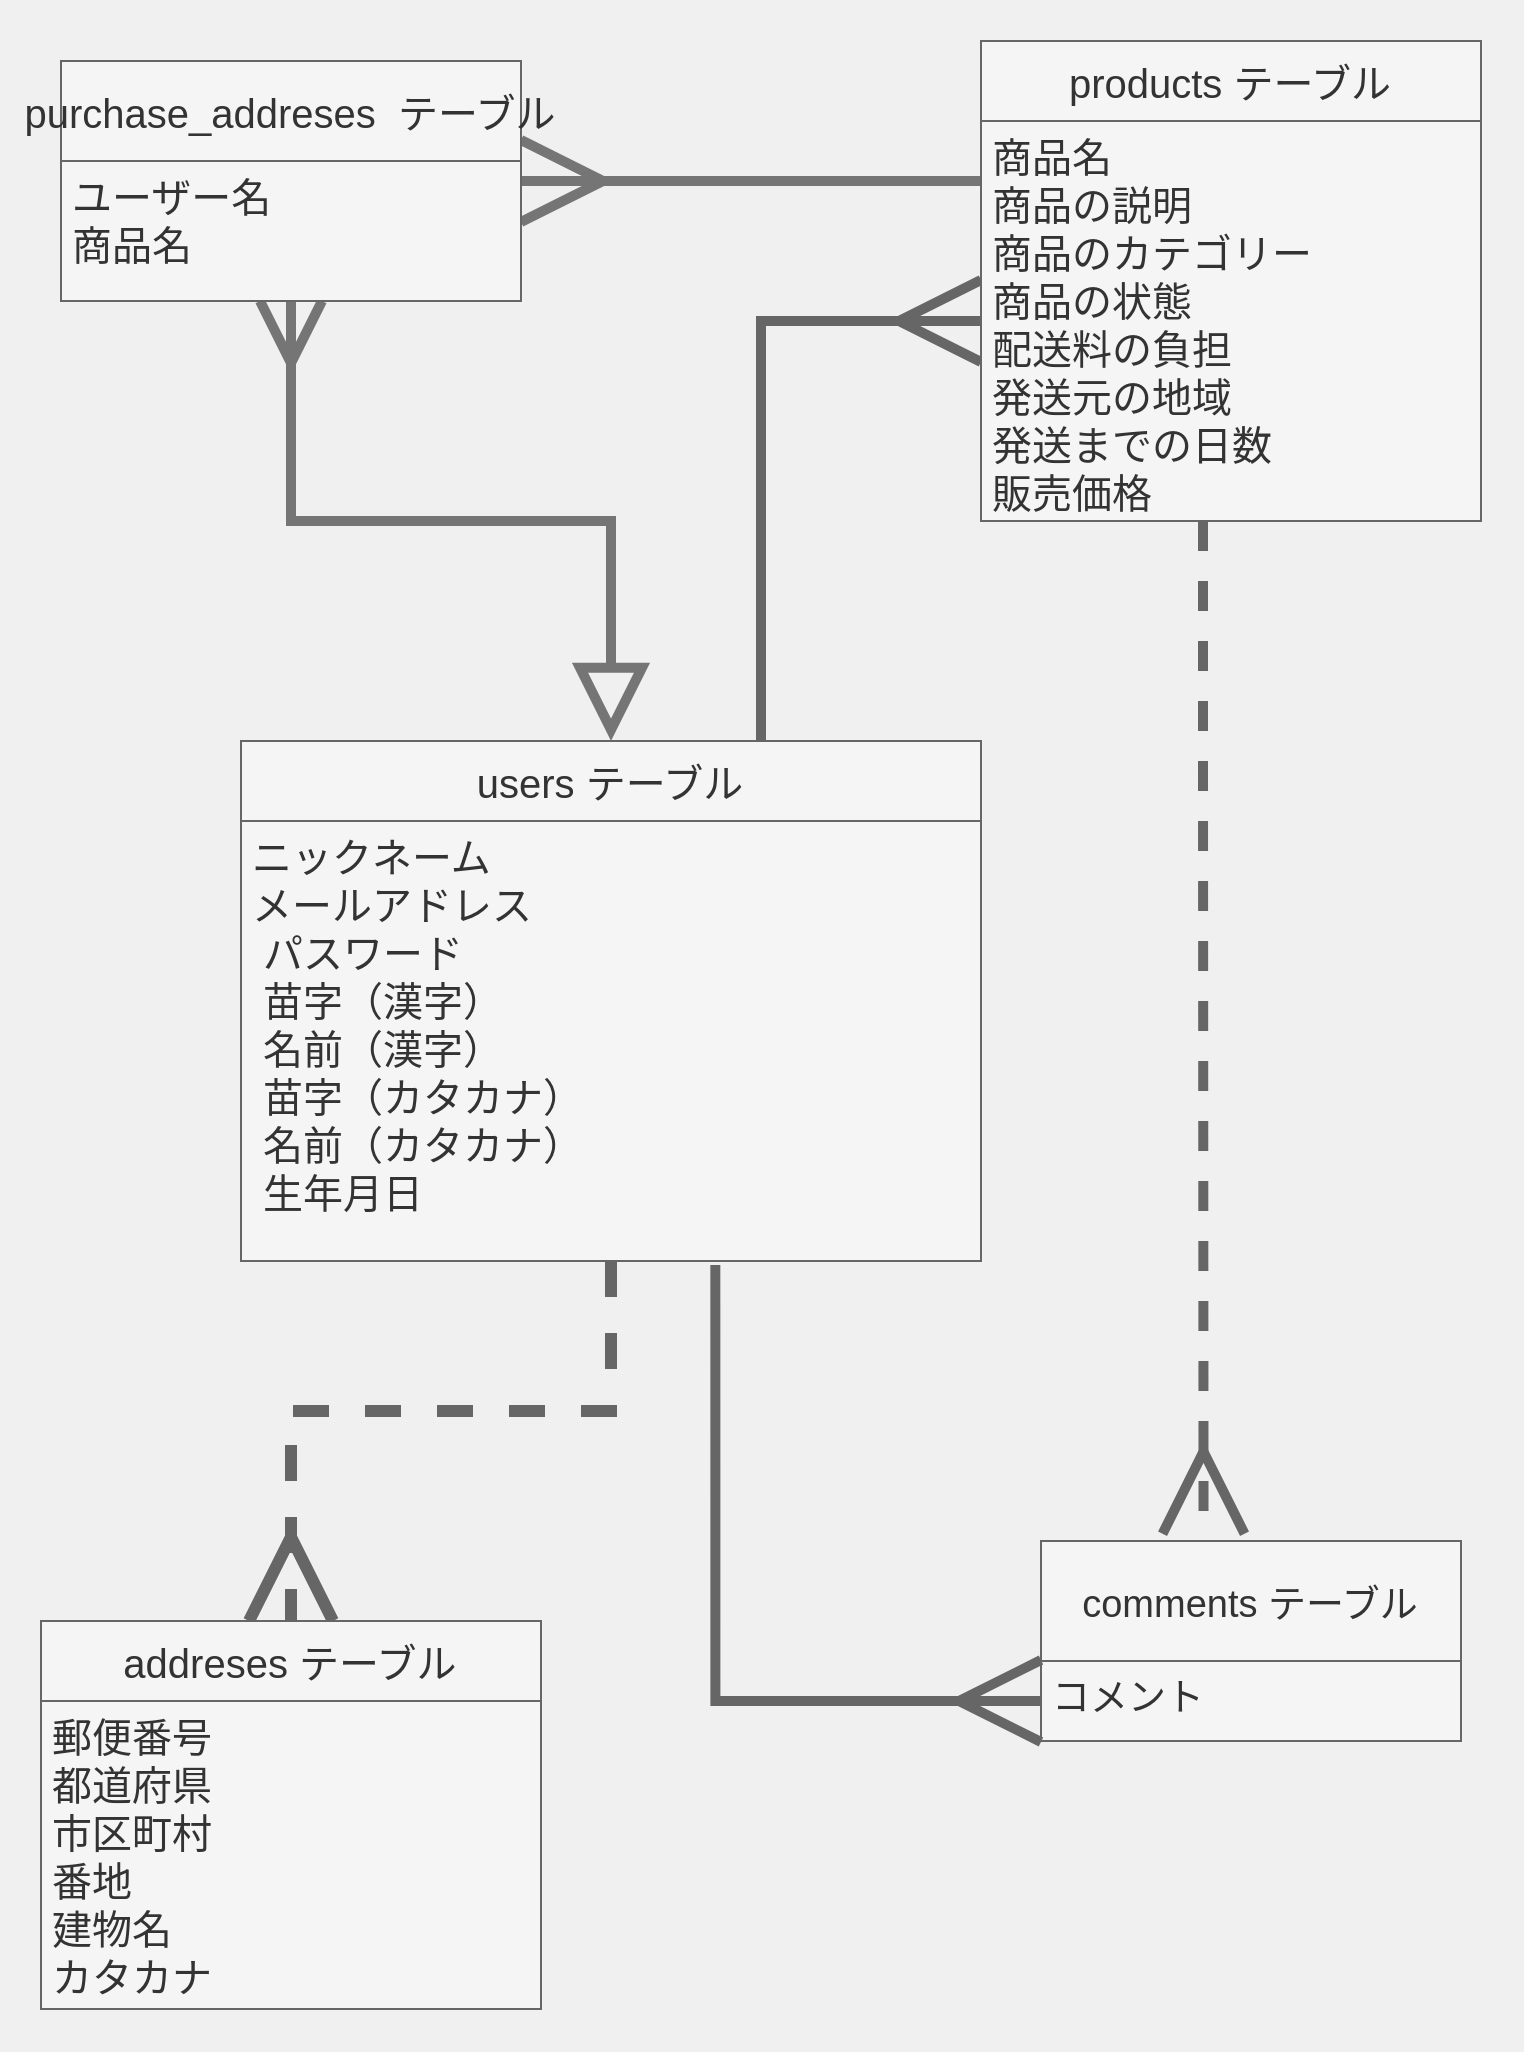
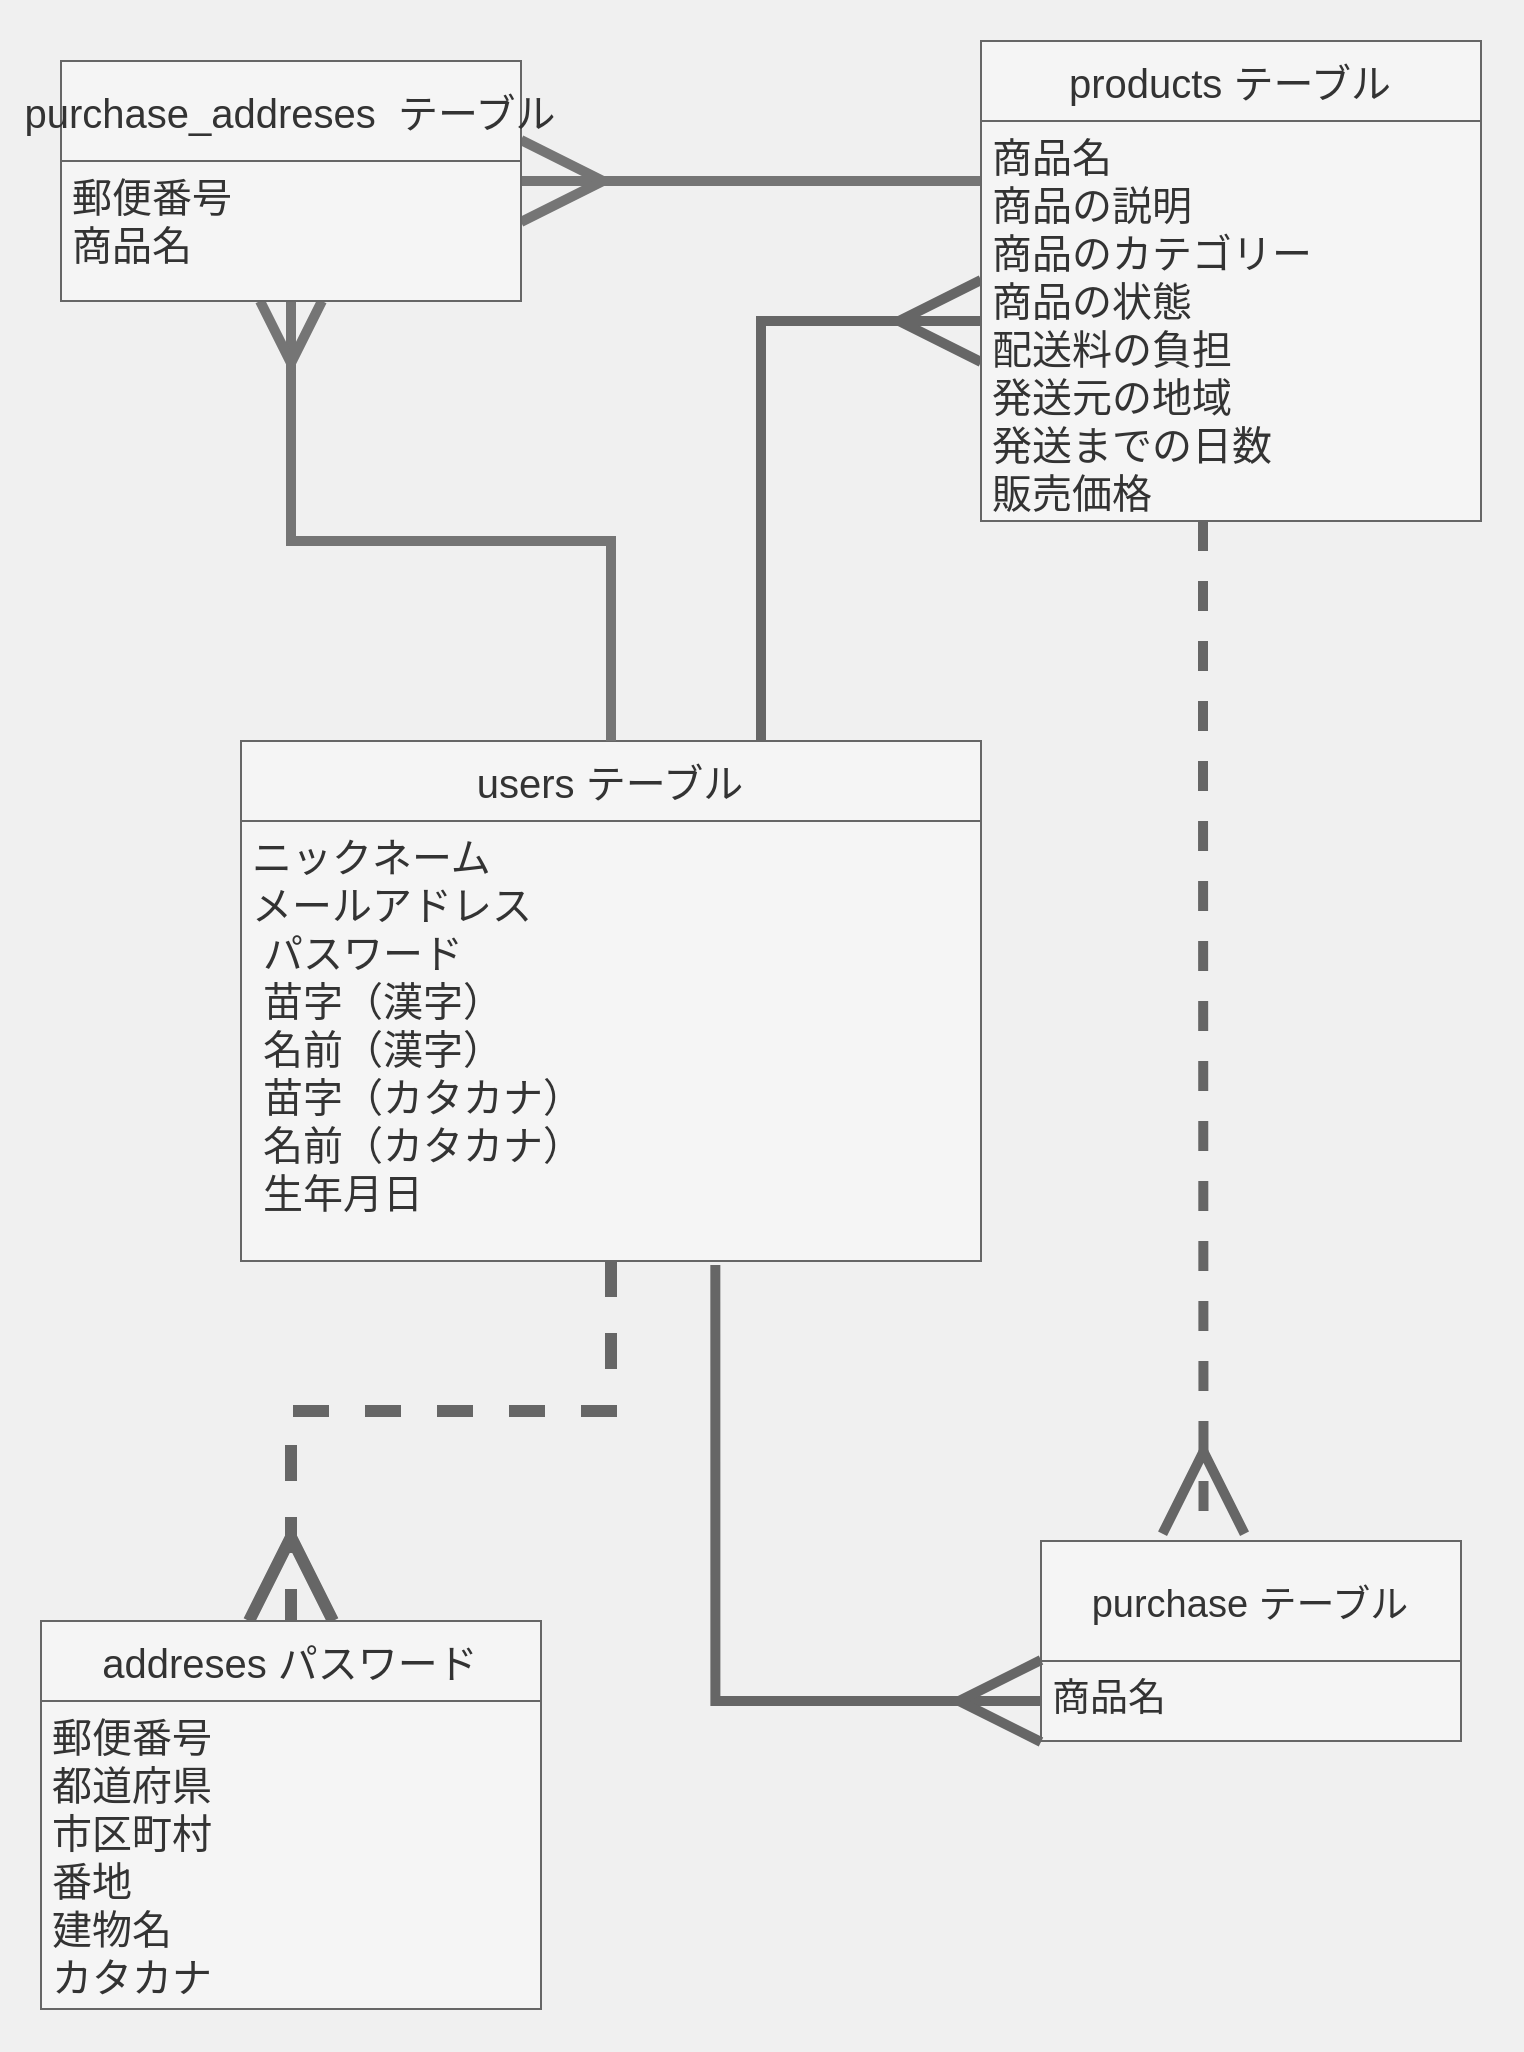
(172, 199) -> (152, 199)
(460, 521) -> (611, 737)
(1250, 1604) -> (1250, 1604)
(290, 1665) -> (290, 1665)
(1128, 1697) -> (1109, 1697)
